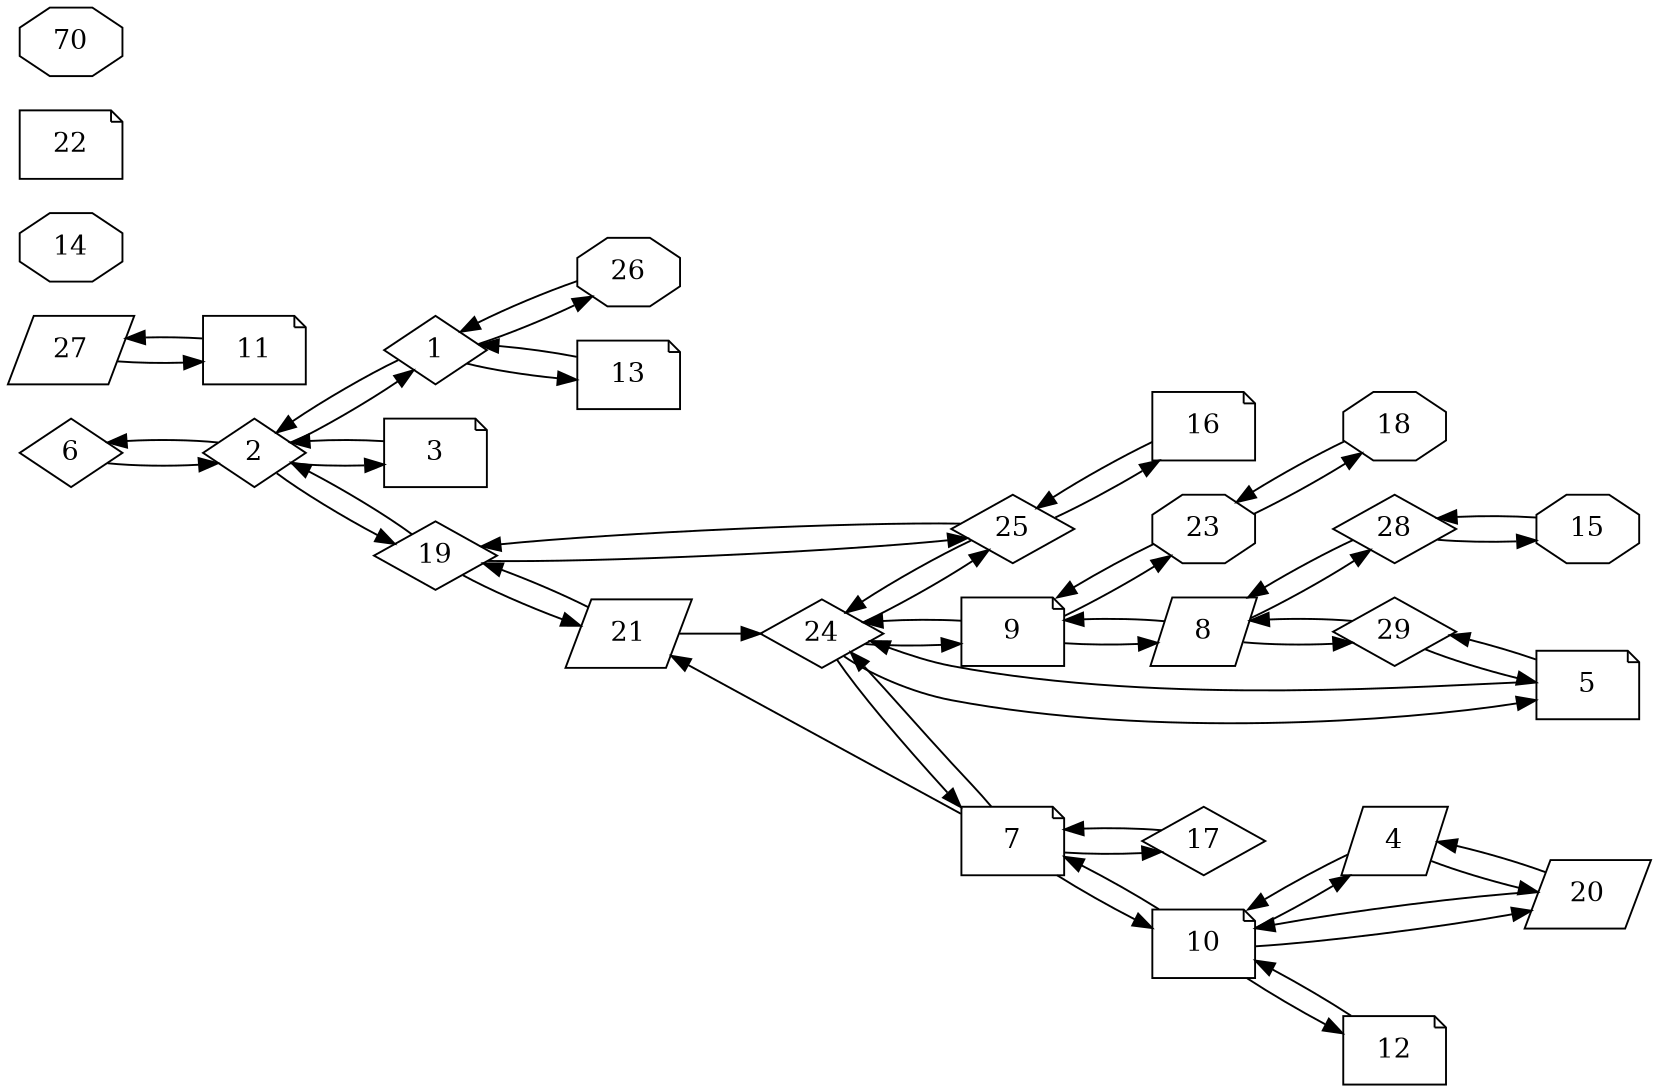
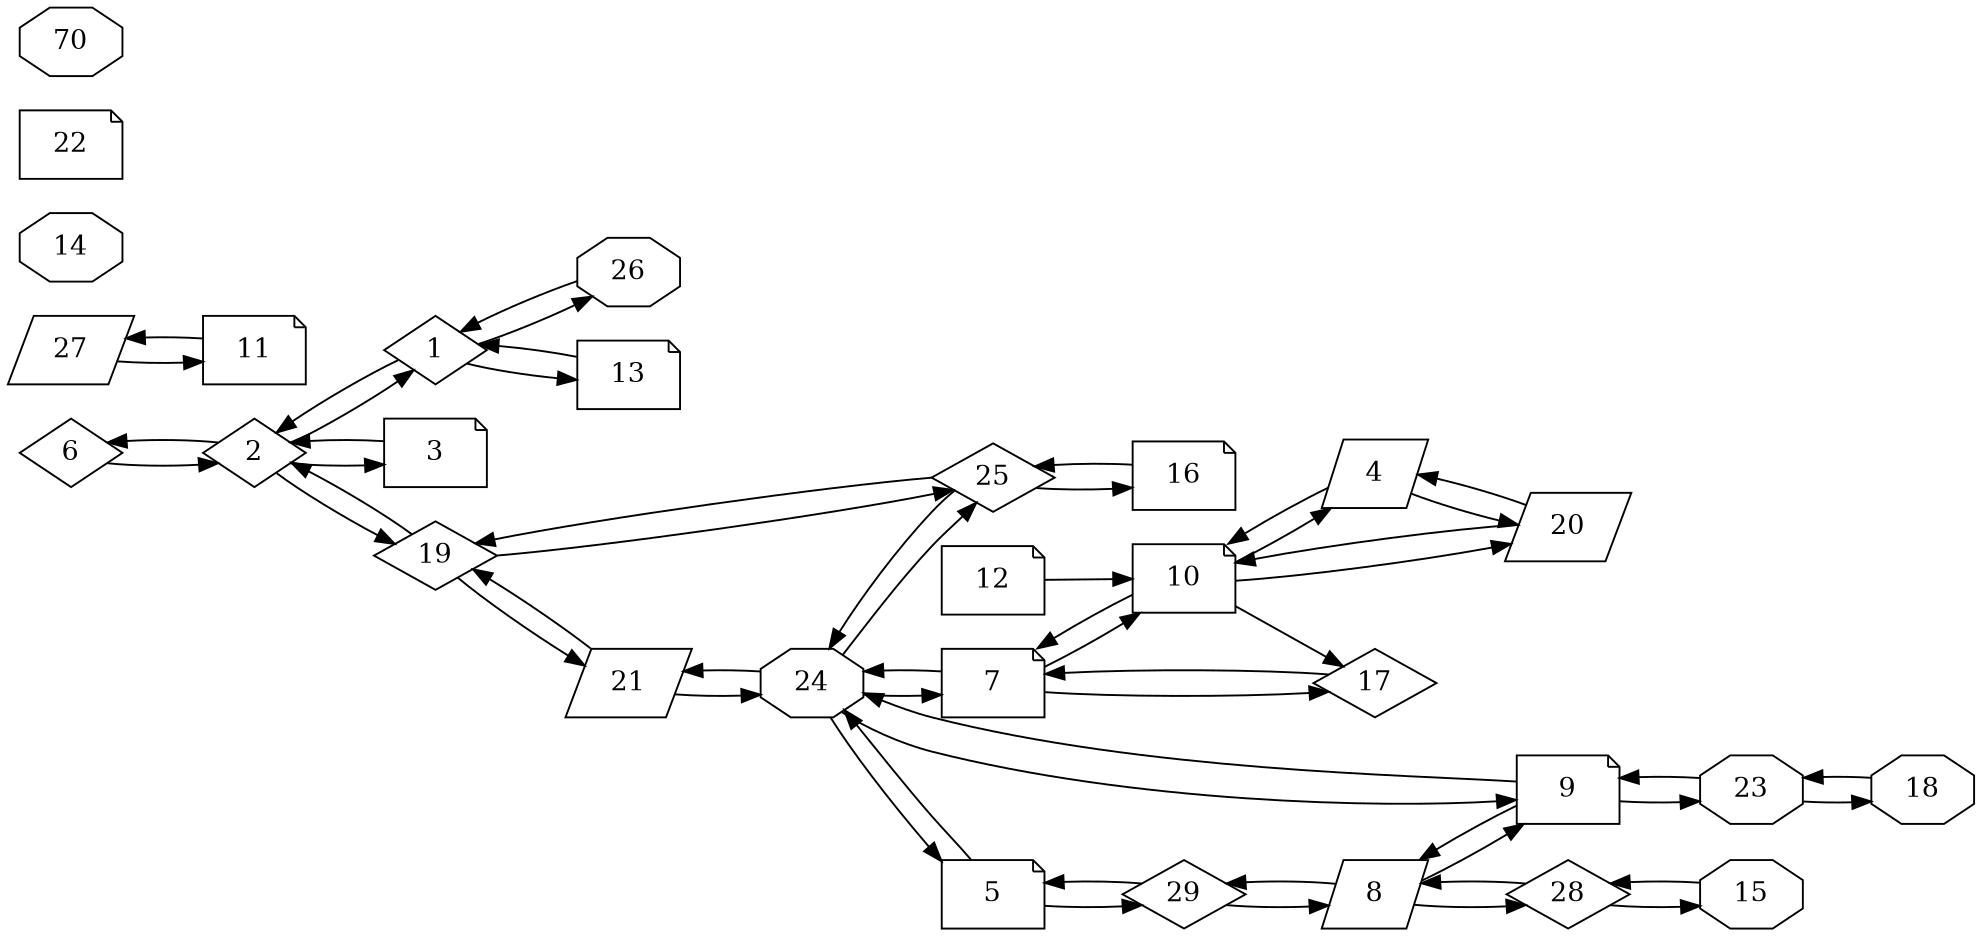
(822, 634) -> (812, 683)
(824, 739) -> (731, 670)
(1286, 1002) -> (1281, 632)
